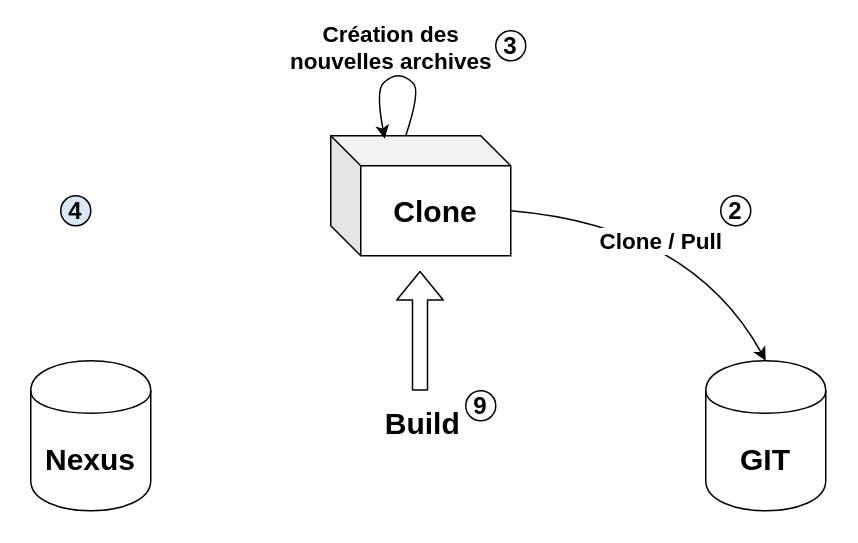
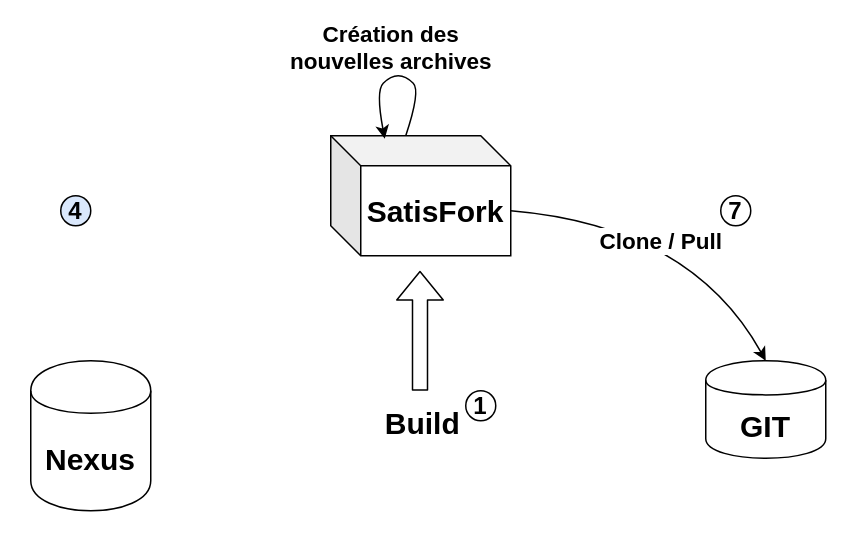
(511, 46) -> none
(436, 211) -> (436, 211)
(736, 211) -> (736, 211)
(481, 406) -> (481, 406)
(766, 436) -> (766, 410)
